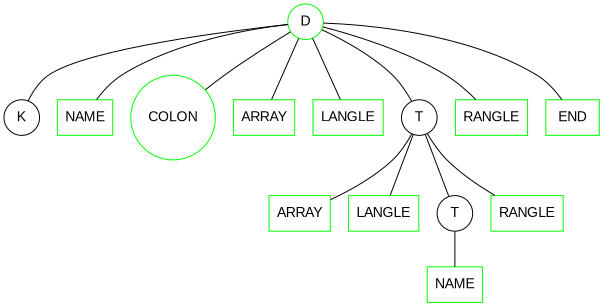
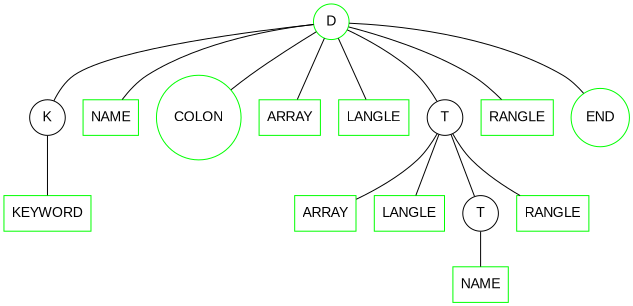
(573, 118) -> (600, 118)
none -> (47, 213)
